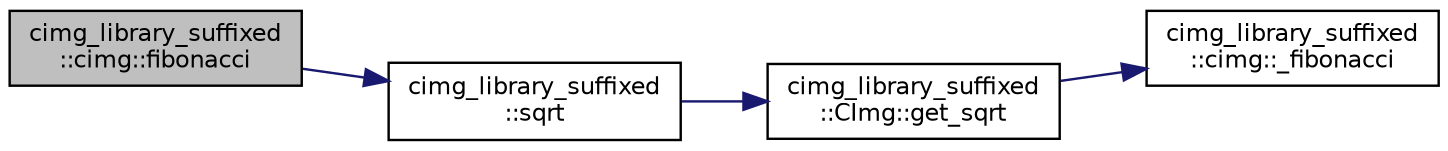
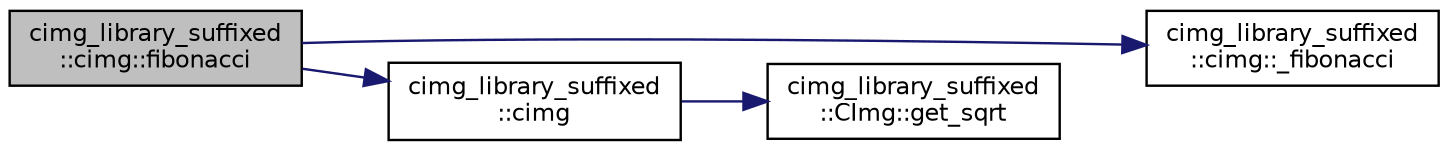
(1092, 76) -> (712, 40)
(535, 101) -> (535, 101)
